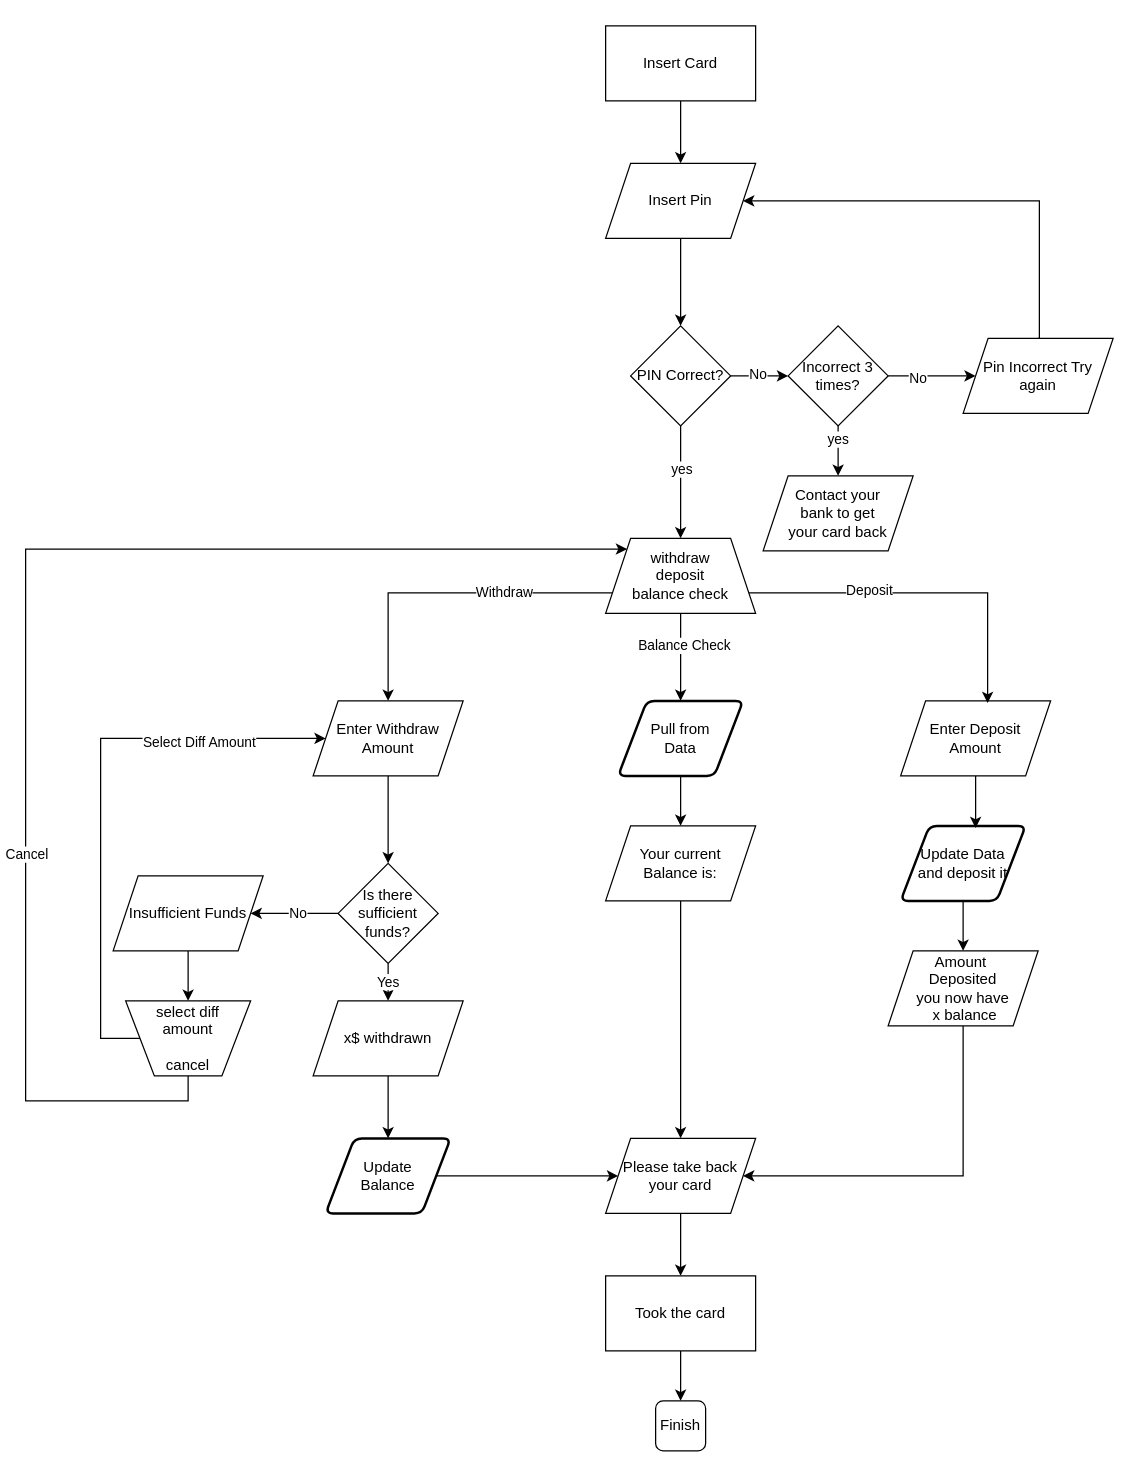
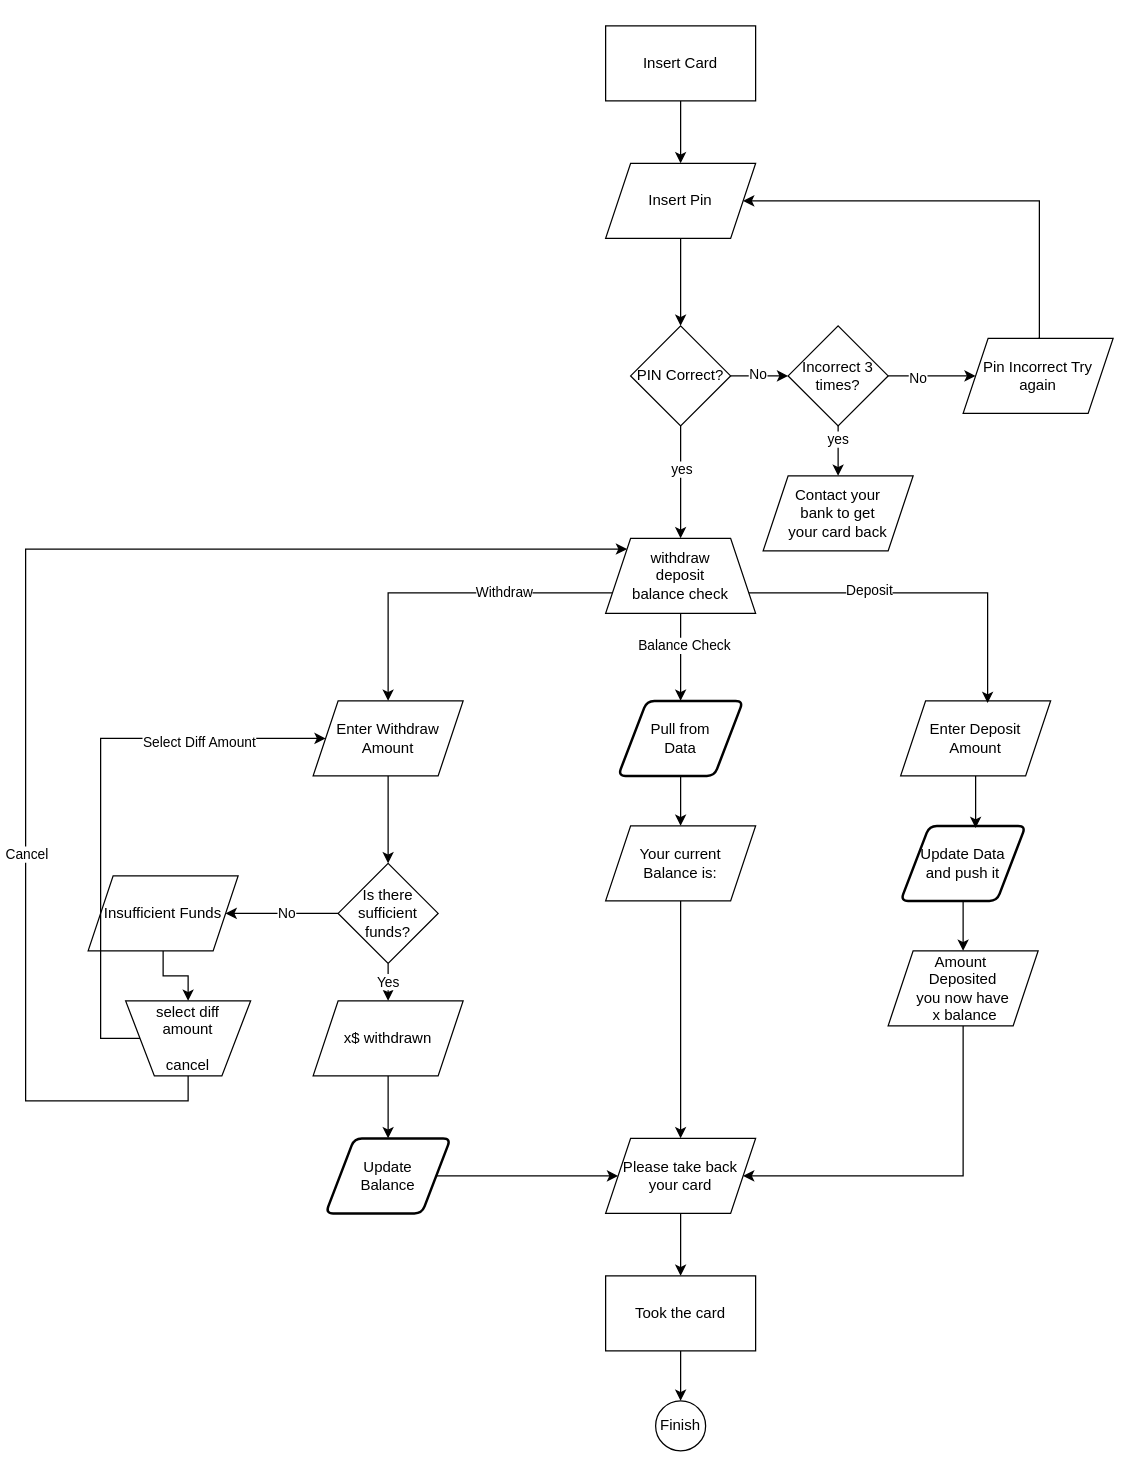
(963, 863) -> (963, 863)
(188, 913) -> (163, 913)
(681, 1426) -> (681, 1426)
